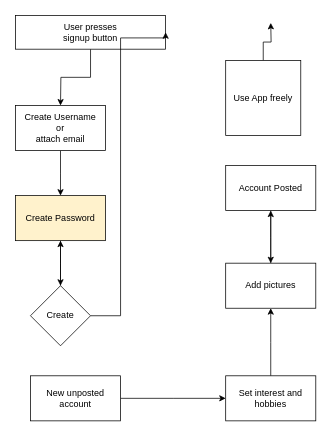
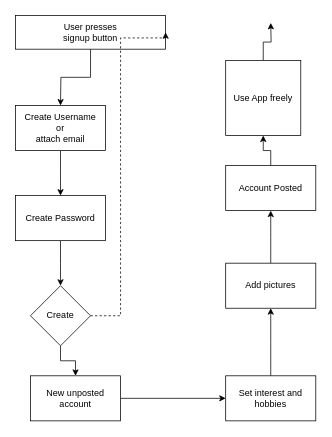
(120, 169) -> (120, 169)
(270, 212) -> (269, 150)
(60, 218) -> (60, 218)
(60, 283) -> (65, 360)
